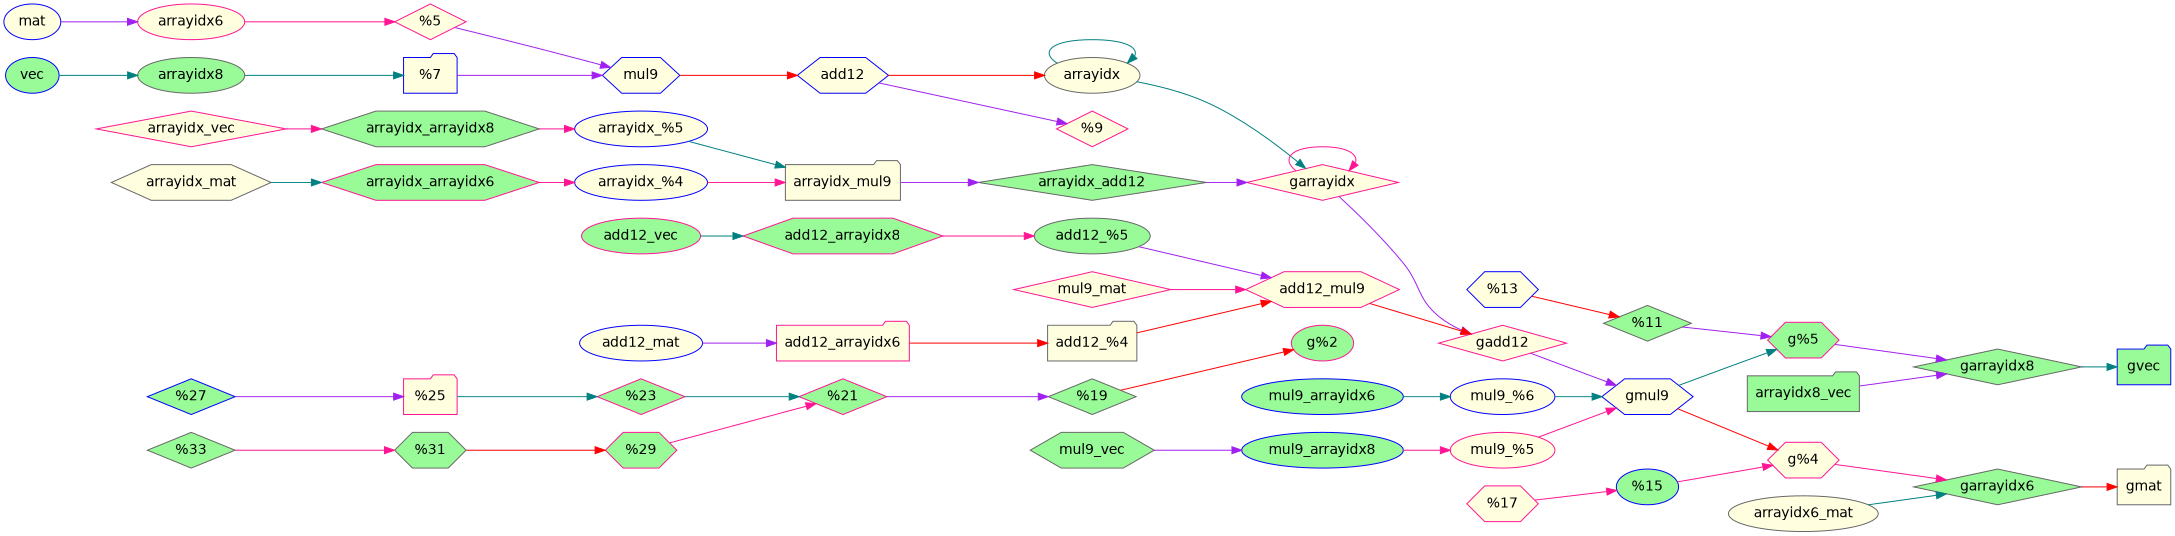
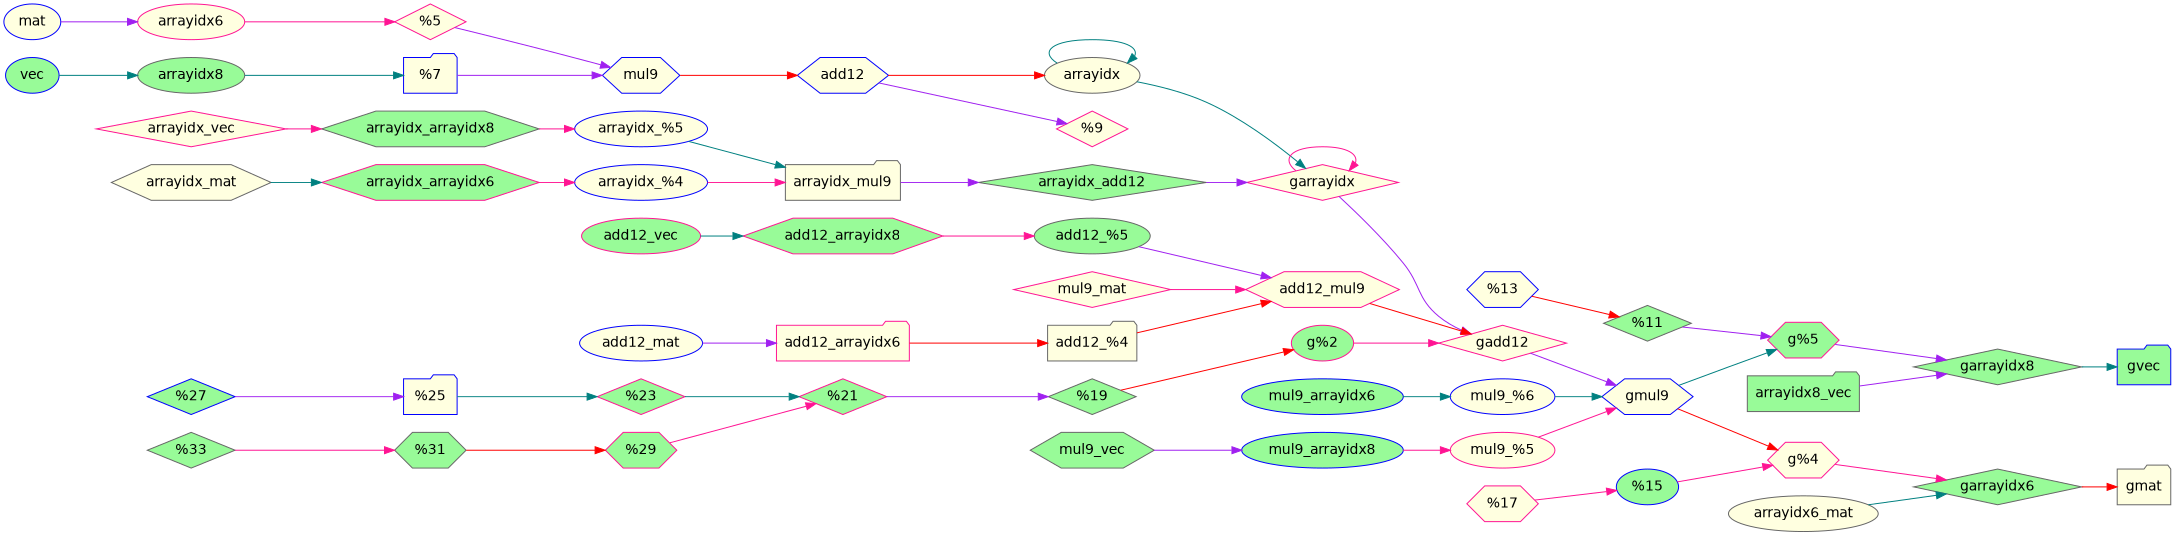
none -> (1391, 343)
(430, 397) -> (430, 397)
